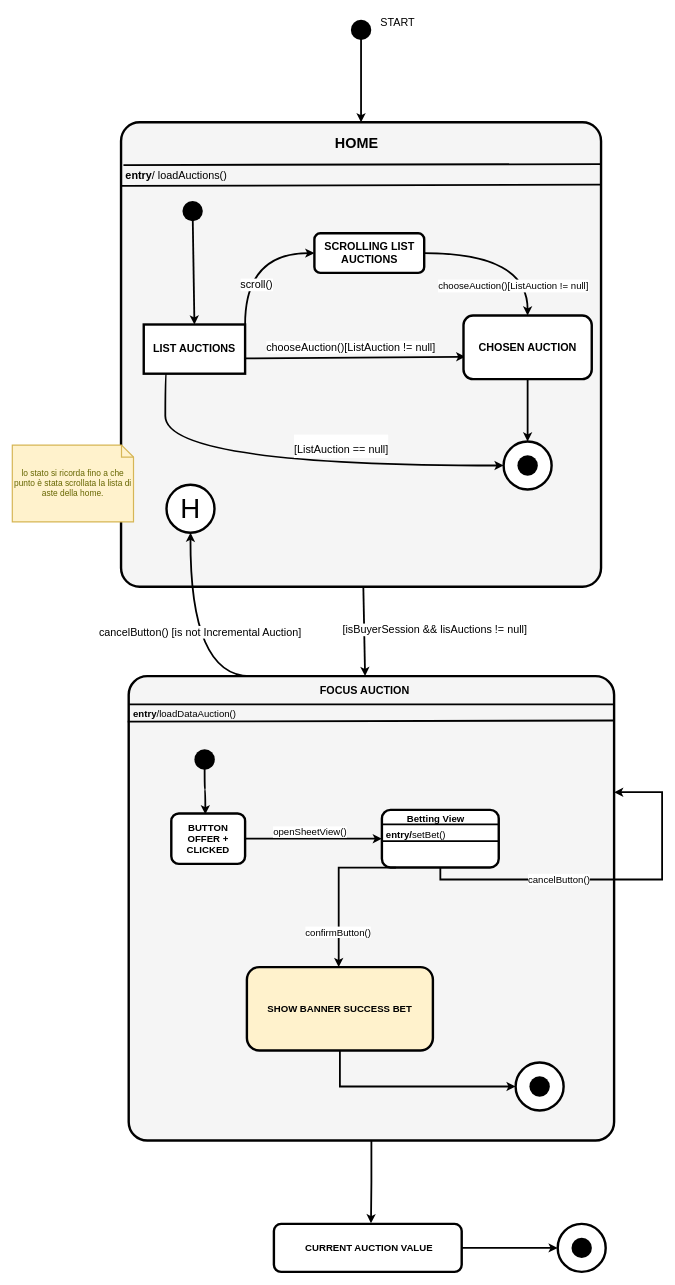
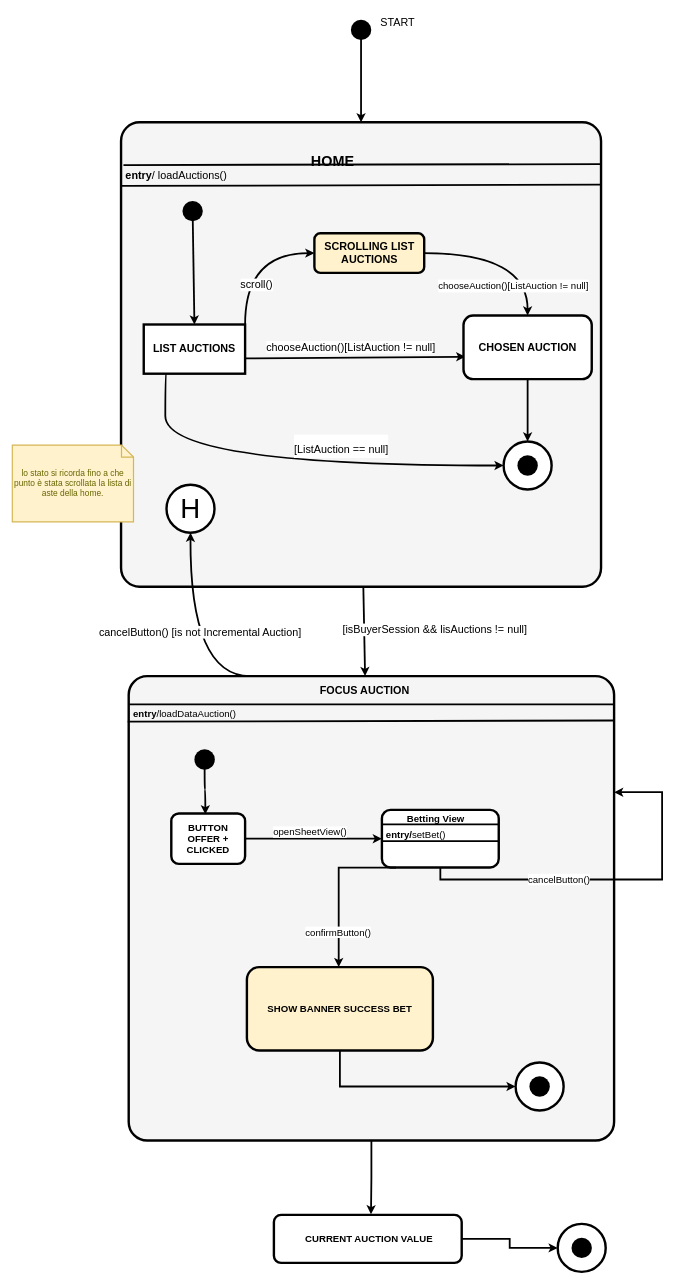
(357, 143) -> (333, 161)
(369, 253) -> (369, 253)
(368, 1248) -> (368, 1239)
